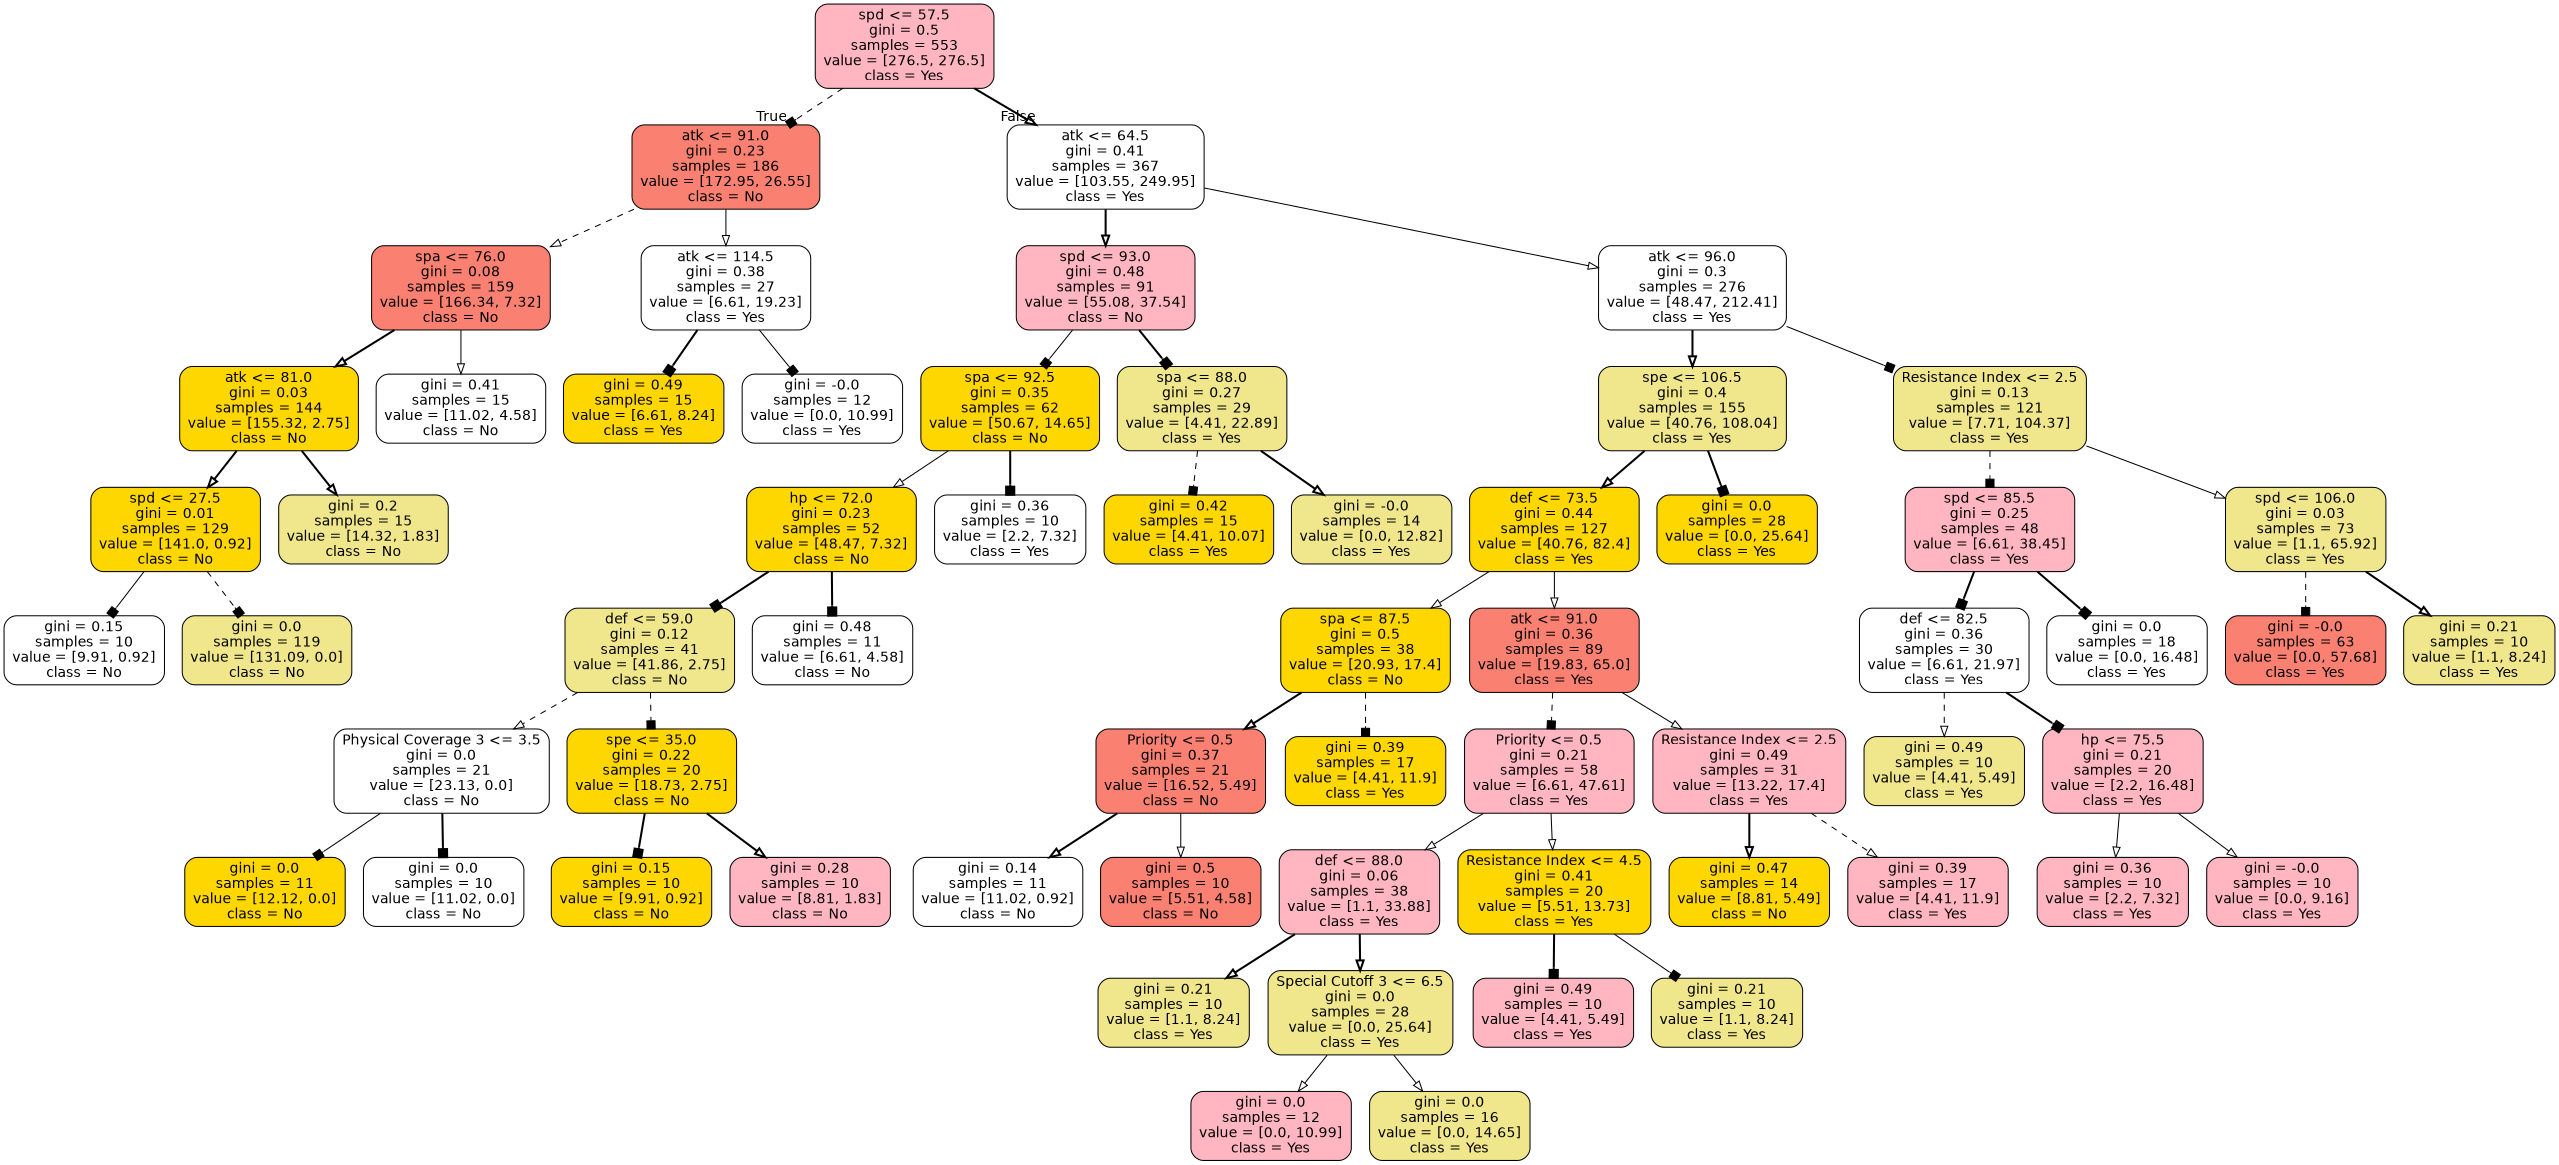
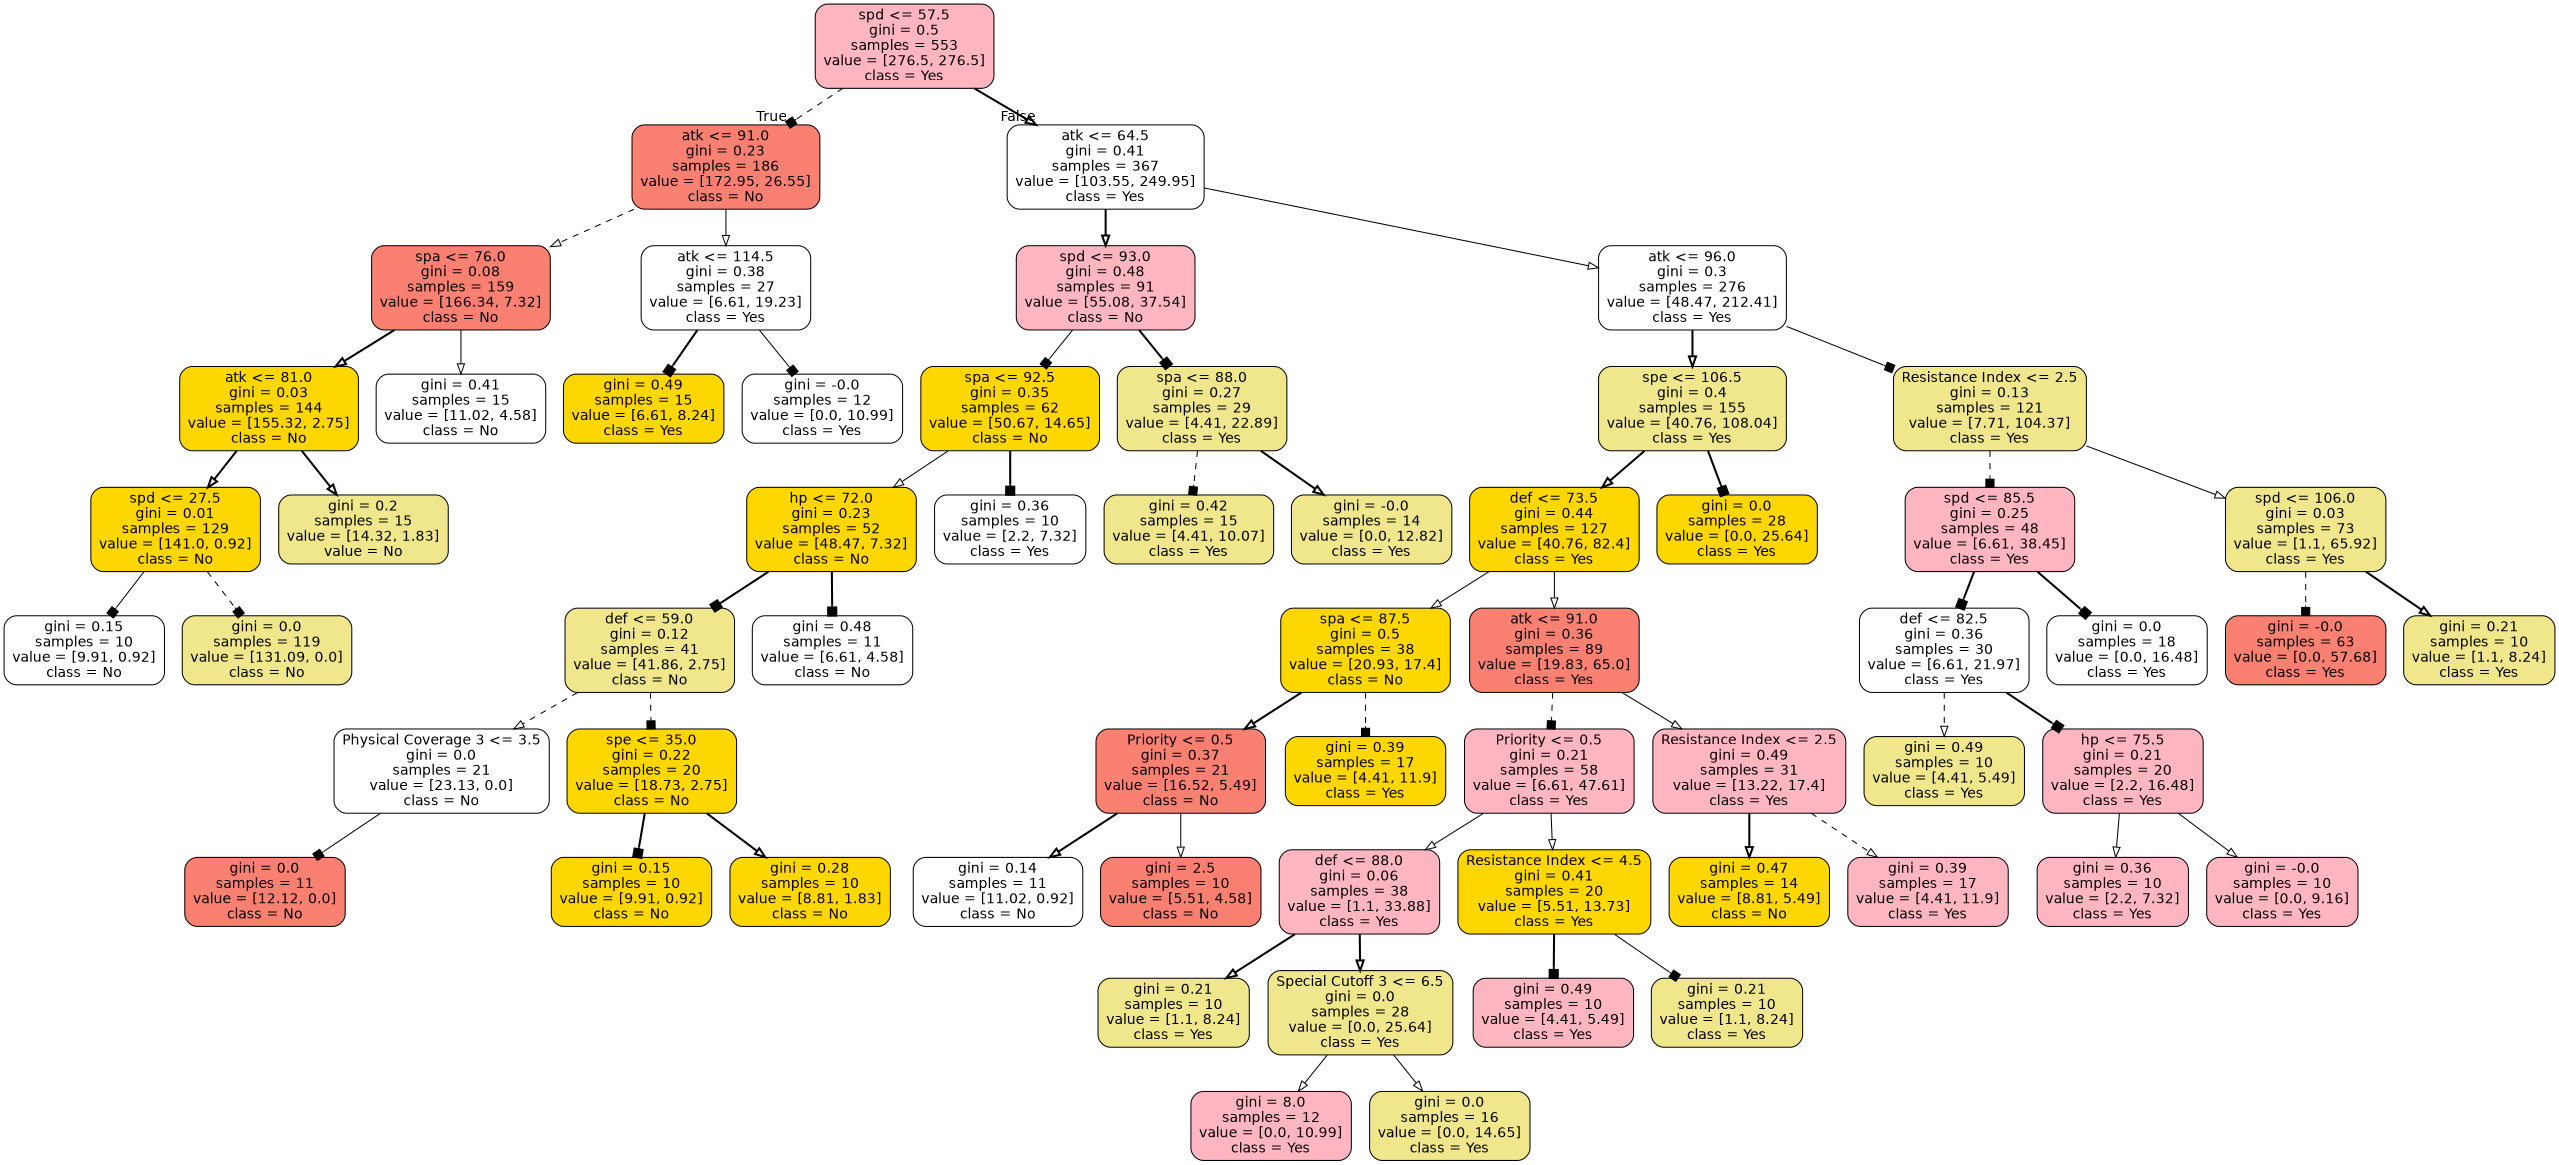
(363, 529) -> (363, 529)
(1189, 529) -> (1189, 529)
(265, 892) -> (265, 892)
(444, 892) -> none
(810, 892) -> (810, 892)
(1181, 892) -> (1181, 892)
(1271, 1126) -> (1271, 1126)
